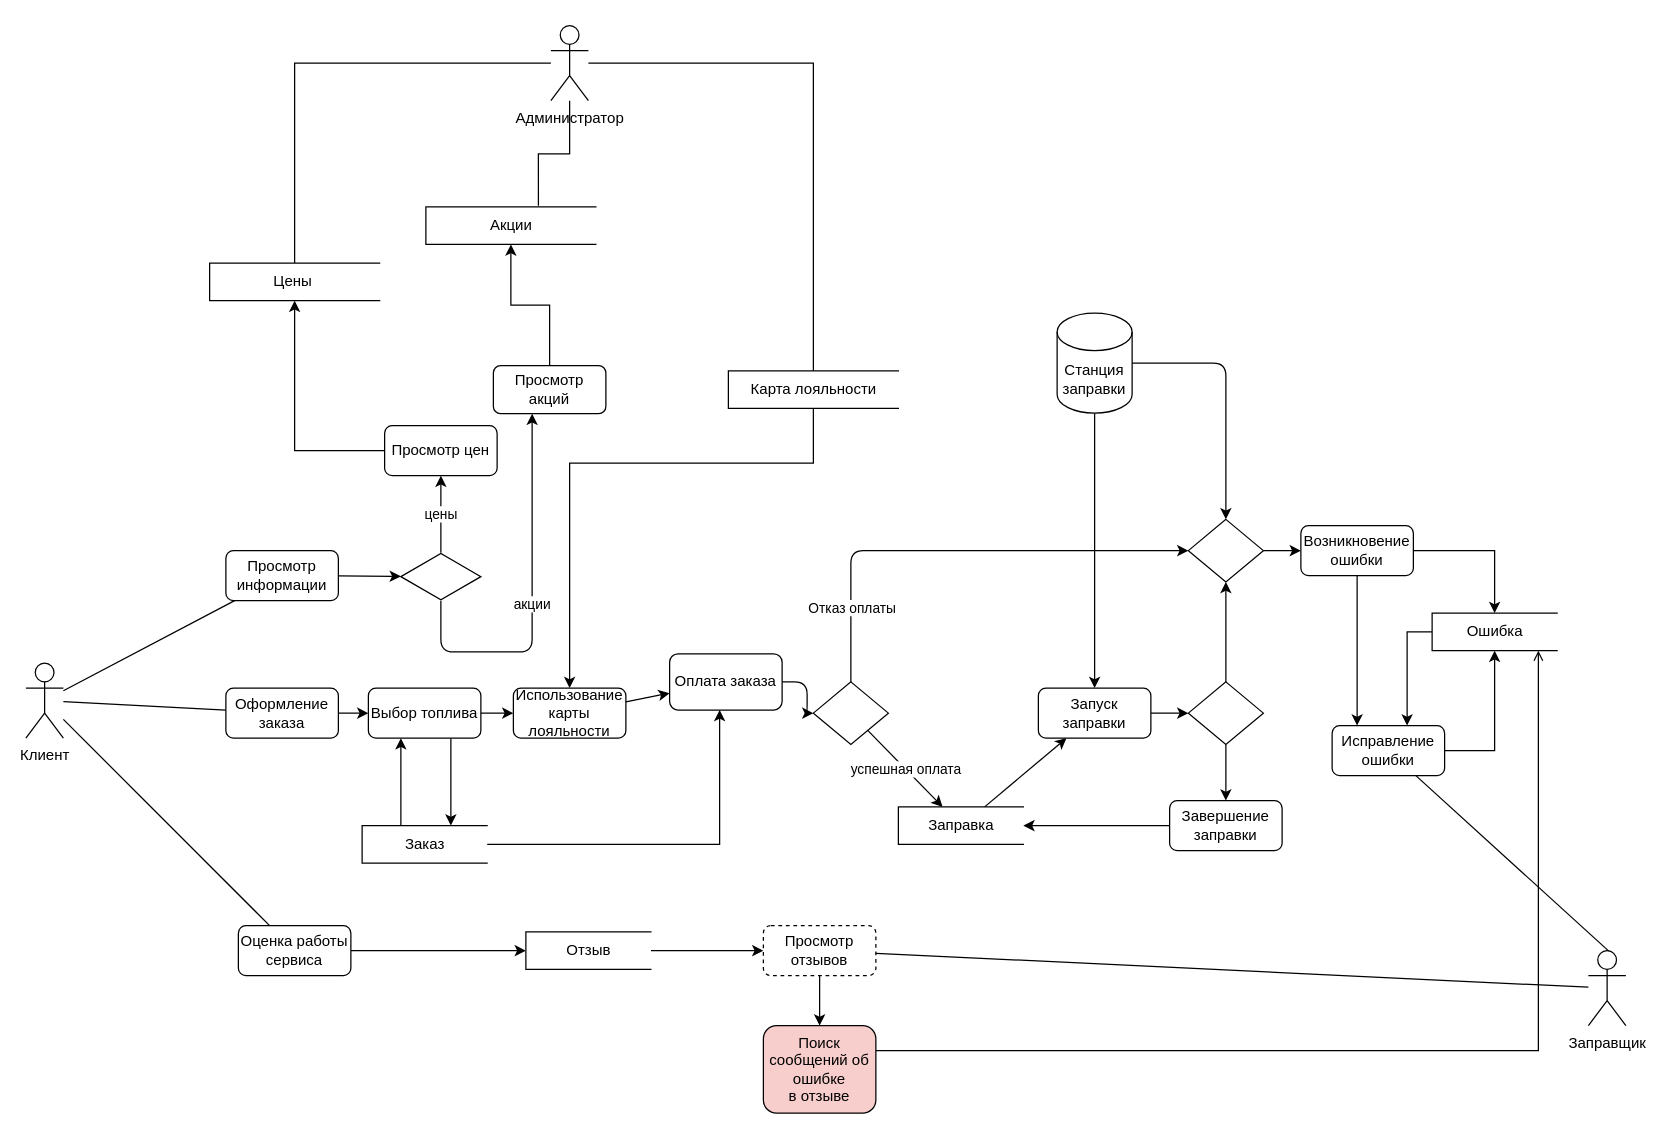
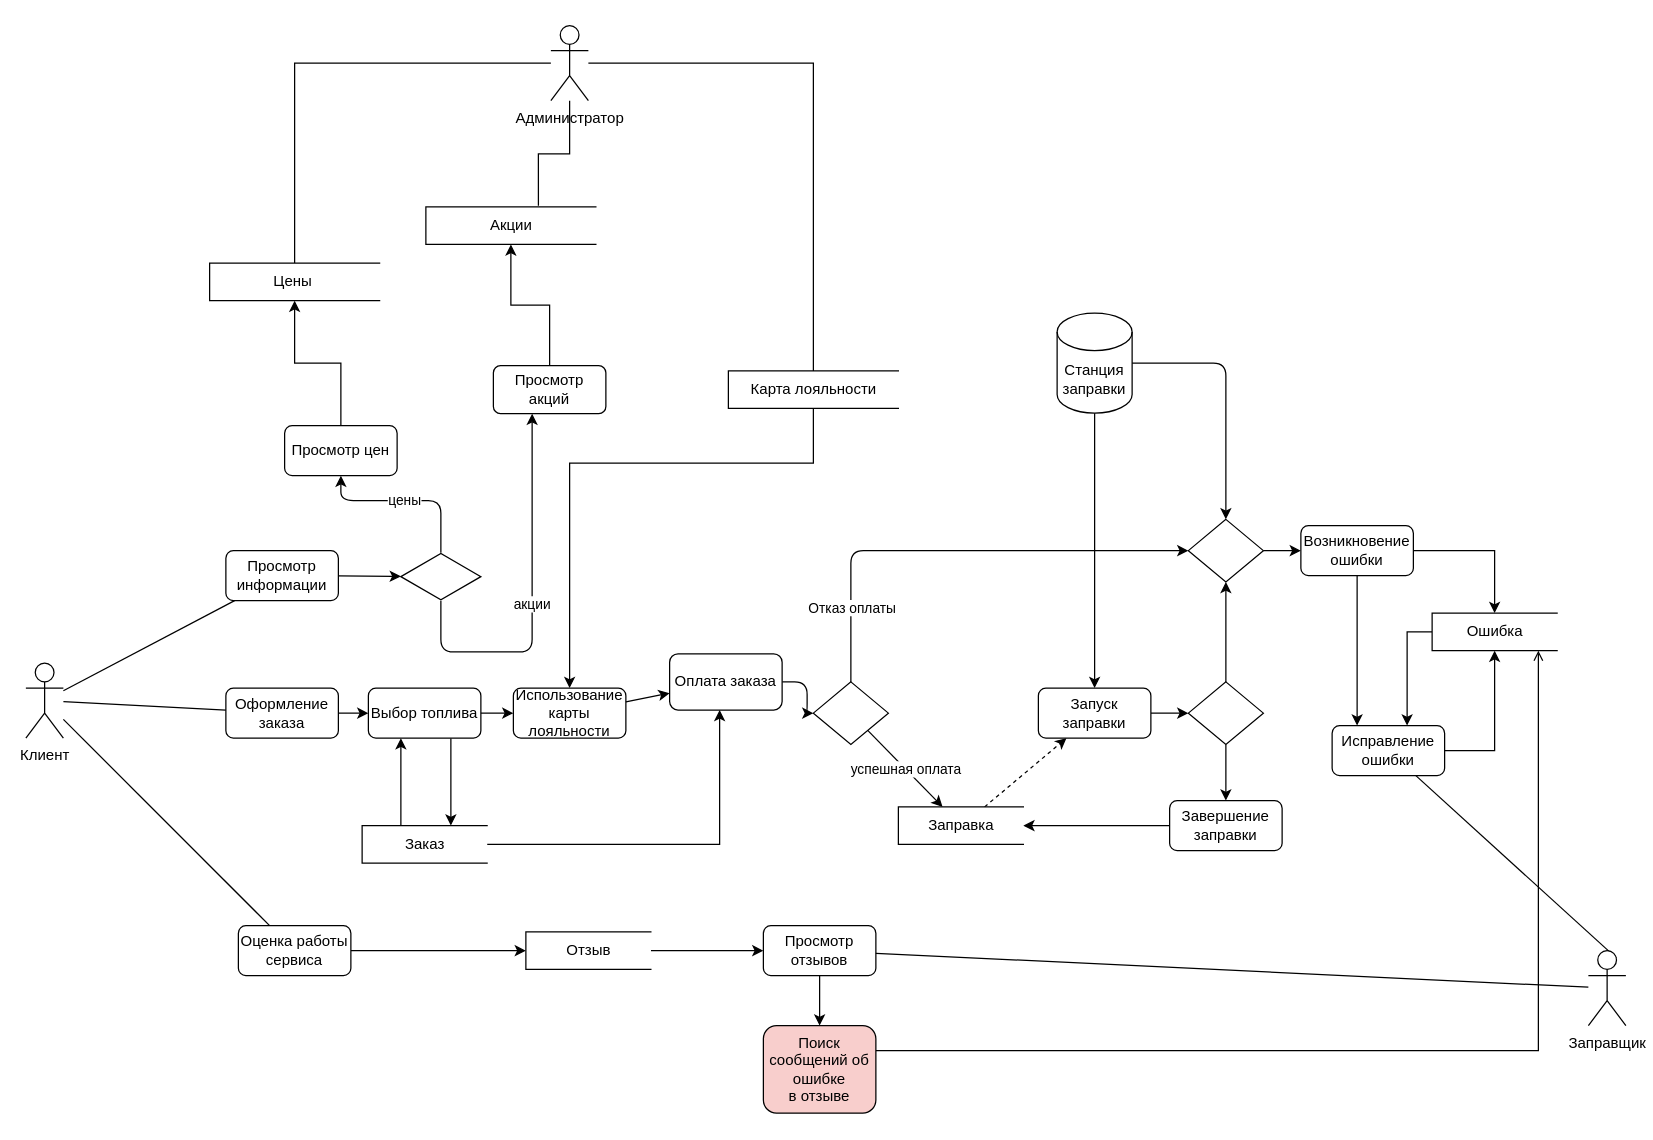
(441, 451) -> (341, 451)
(1024, 774) -> (1024, 774)
(819, 951) -> (819, 951)
